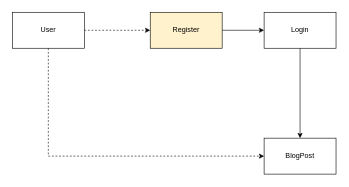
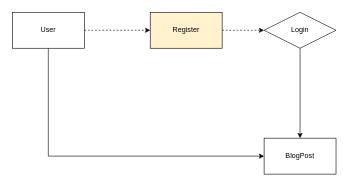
(240, 30) -> (240, 30)
(300, 30) -> (300, 30)
(100, 156) -> (100, 156)
